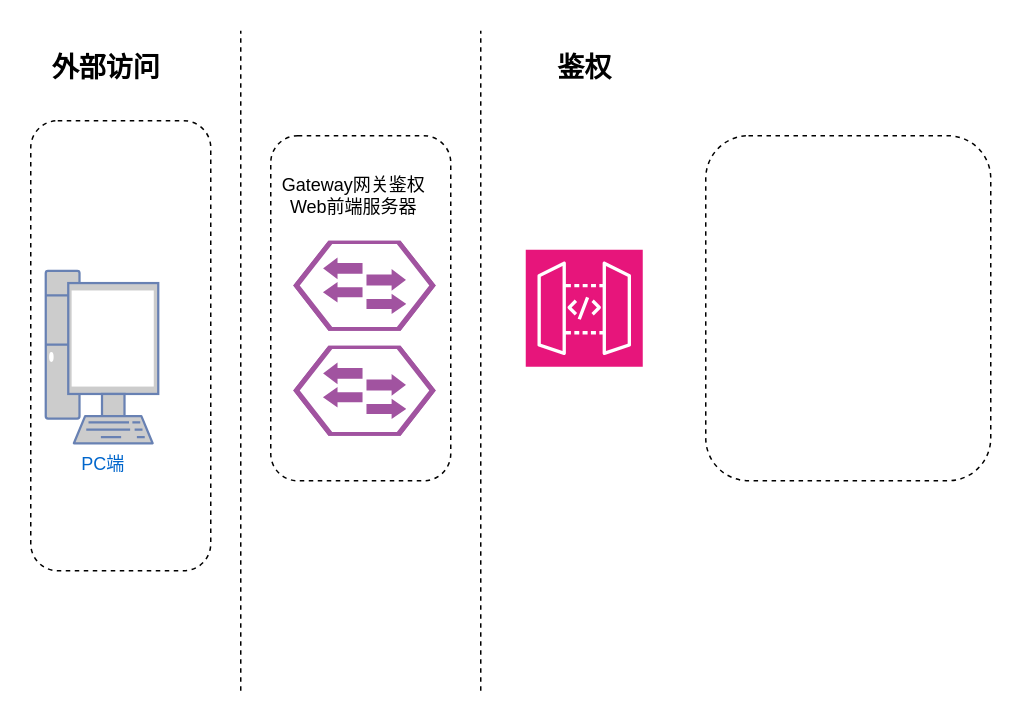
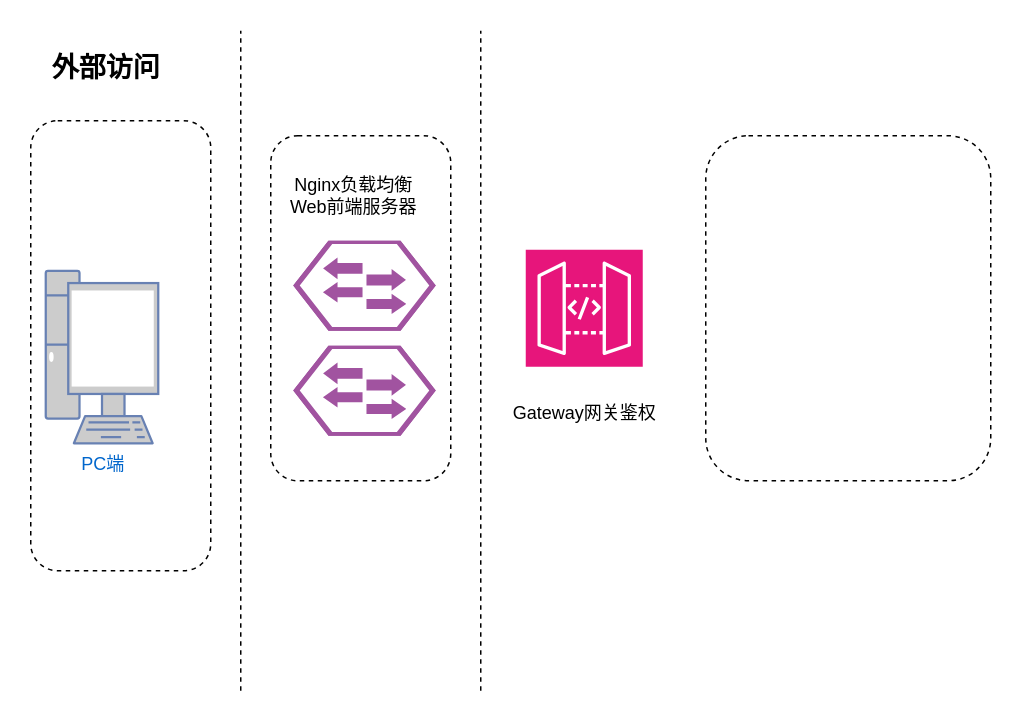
(584, 68) -> none
(354, 196) -> (354, 196)
none -> (584, 413)
